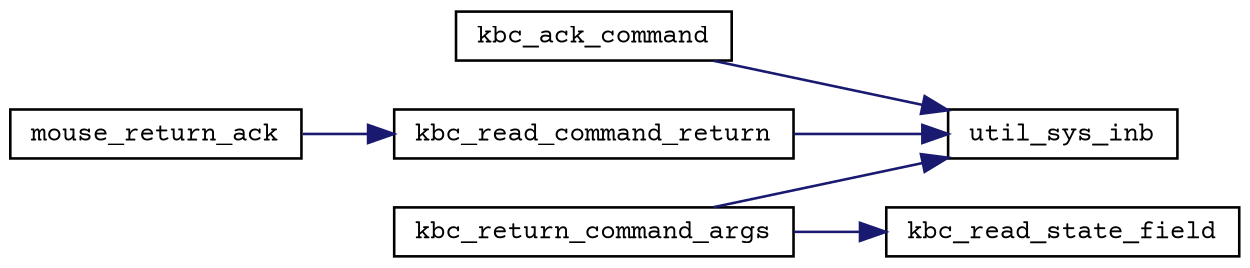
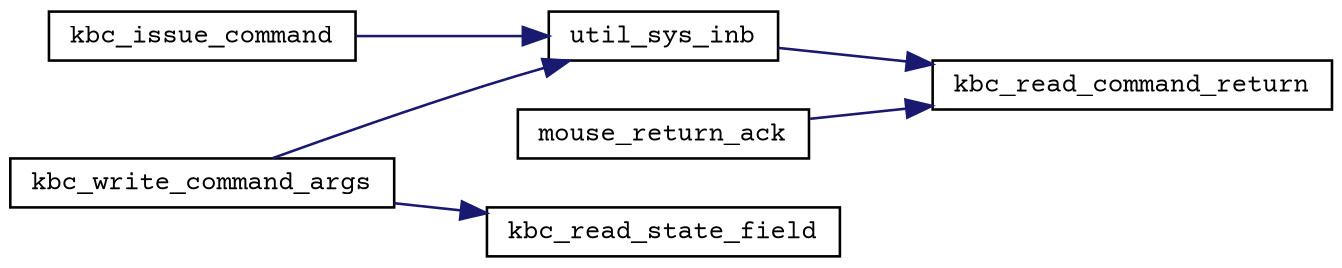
(594, 36) -> (202, 36)
(858, 134) -> (842, 55)
(594, 232) -> (202, 183)
